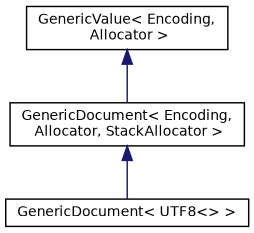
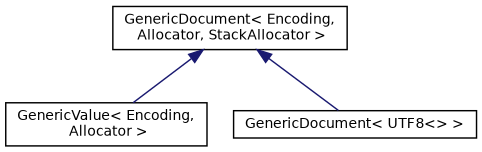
(127, 84) -> (162, 81)
